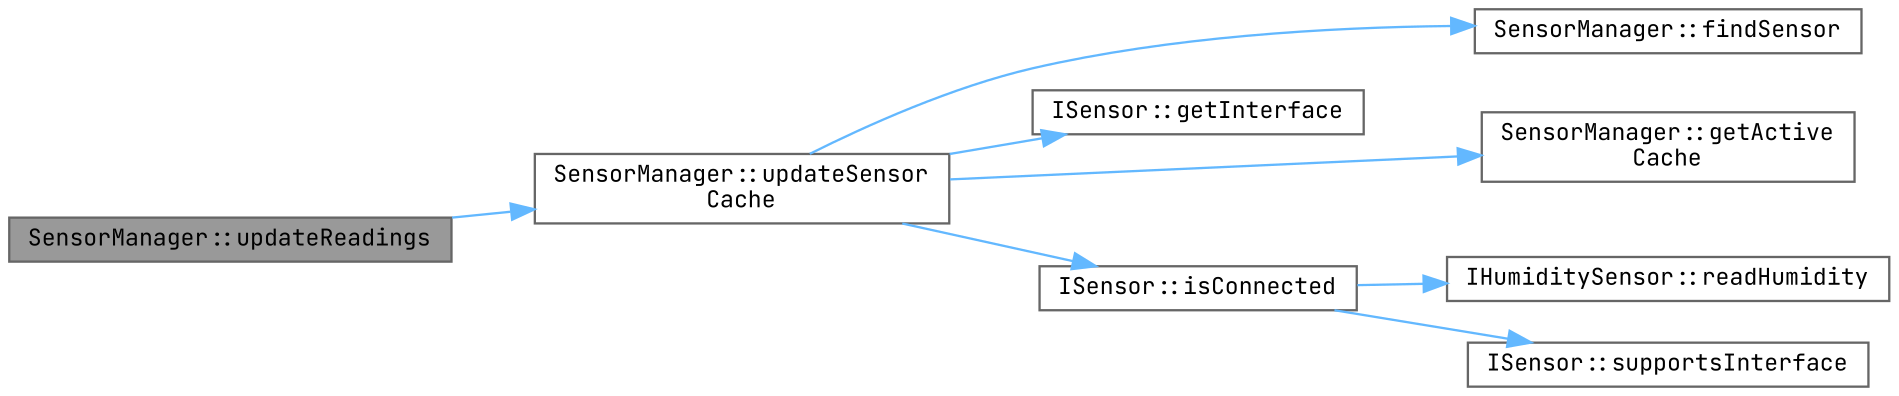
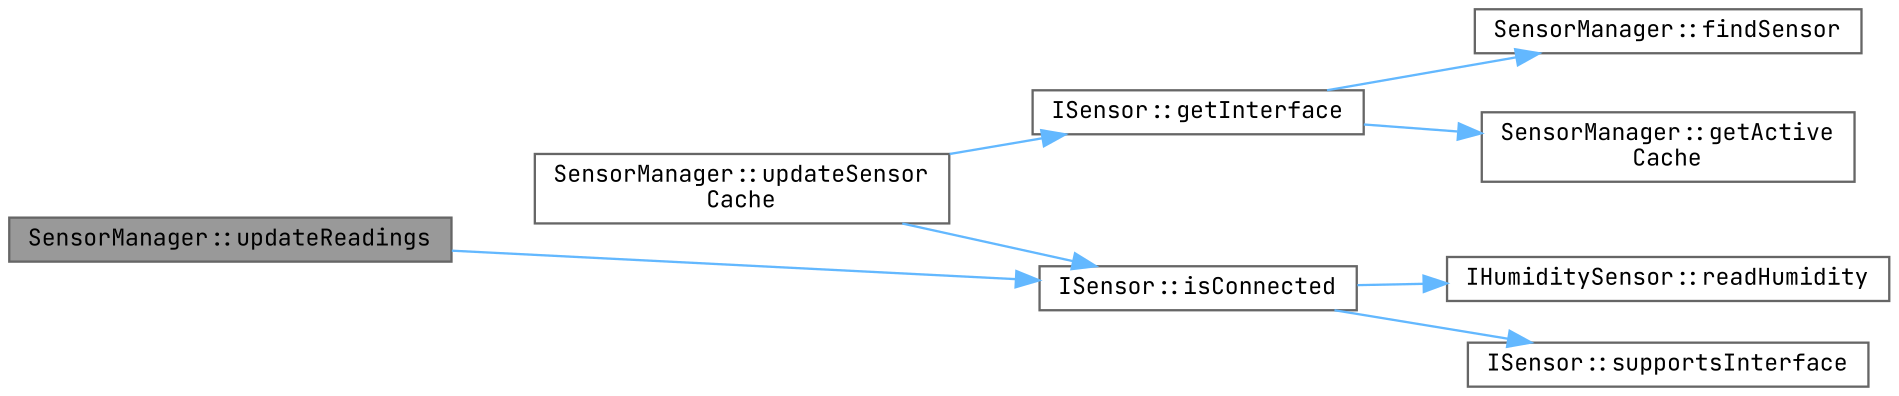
(1122, 51) -> (1422, 74)
(1204, 168) -> (1411, 128)
(481, 215) -> (733, 265)
